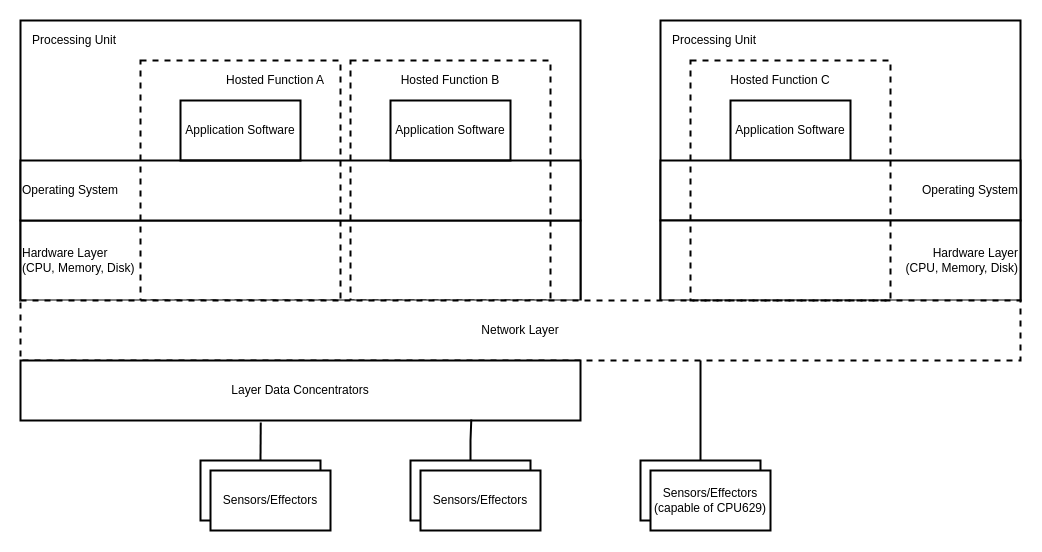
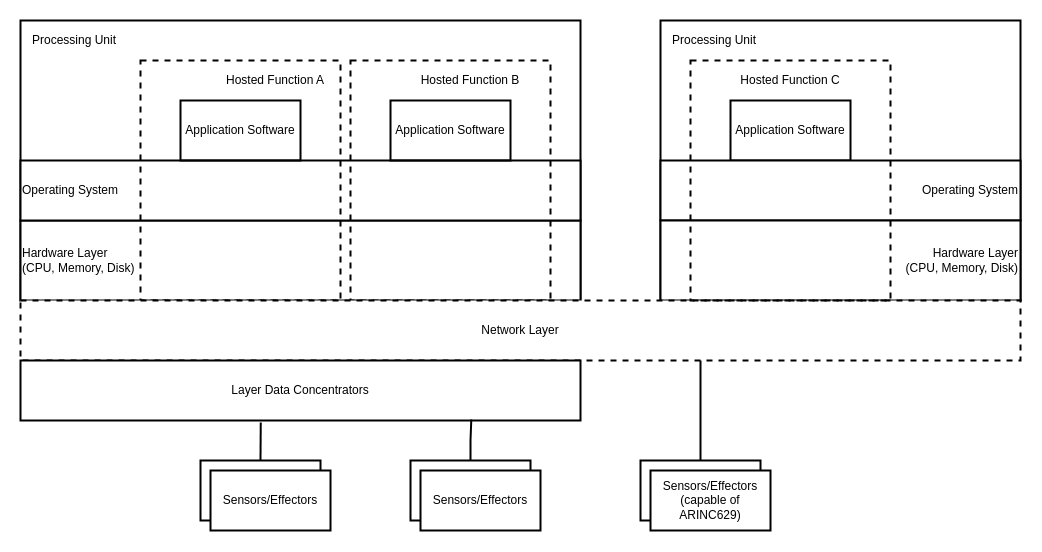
(451, 81) -> (471, 81)
(781, 81) -> (791, 81)
(711, 501) -> (711, 501)
